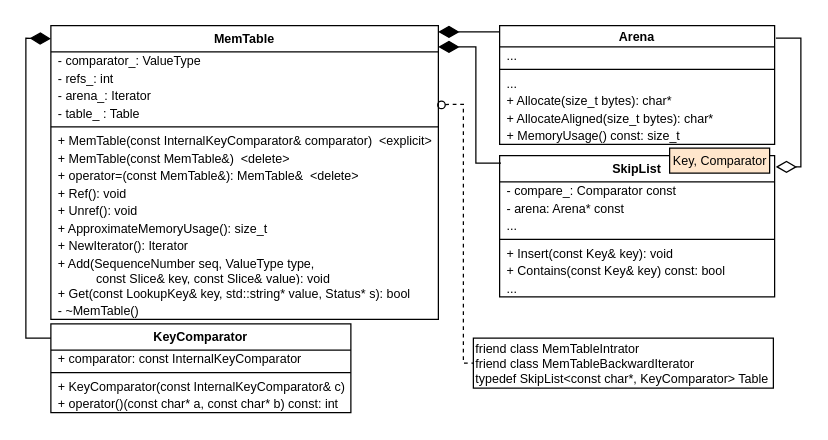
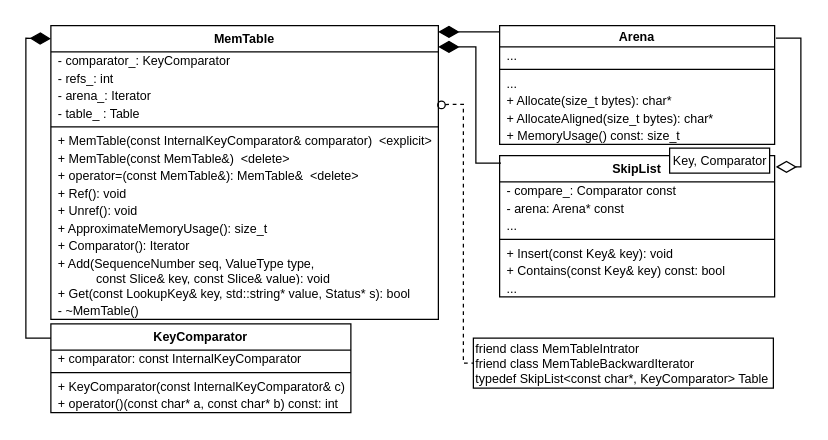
(135, 61) -> (151, 61)
(719, 161) -> (719, 161)
(140, 246) -> (137, 246)
